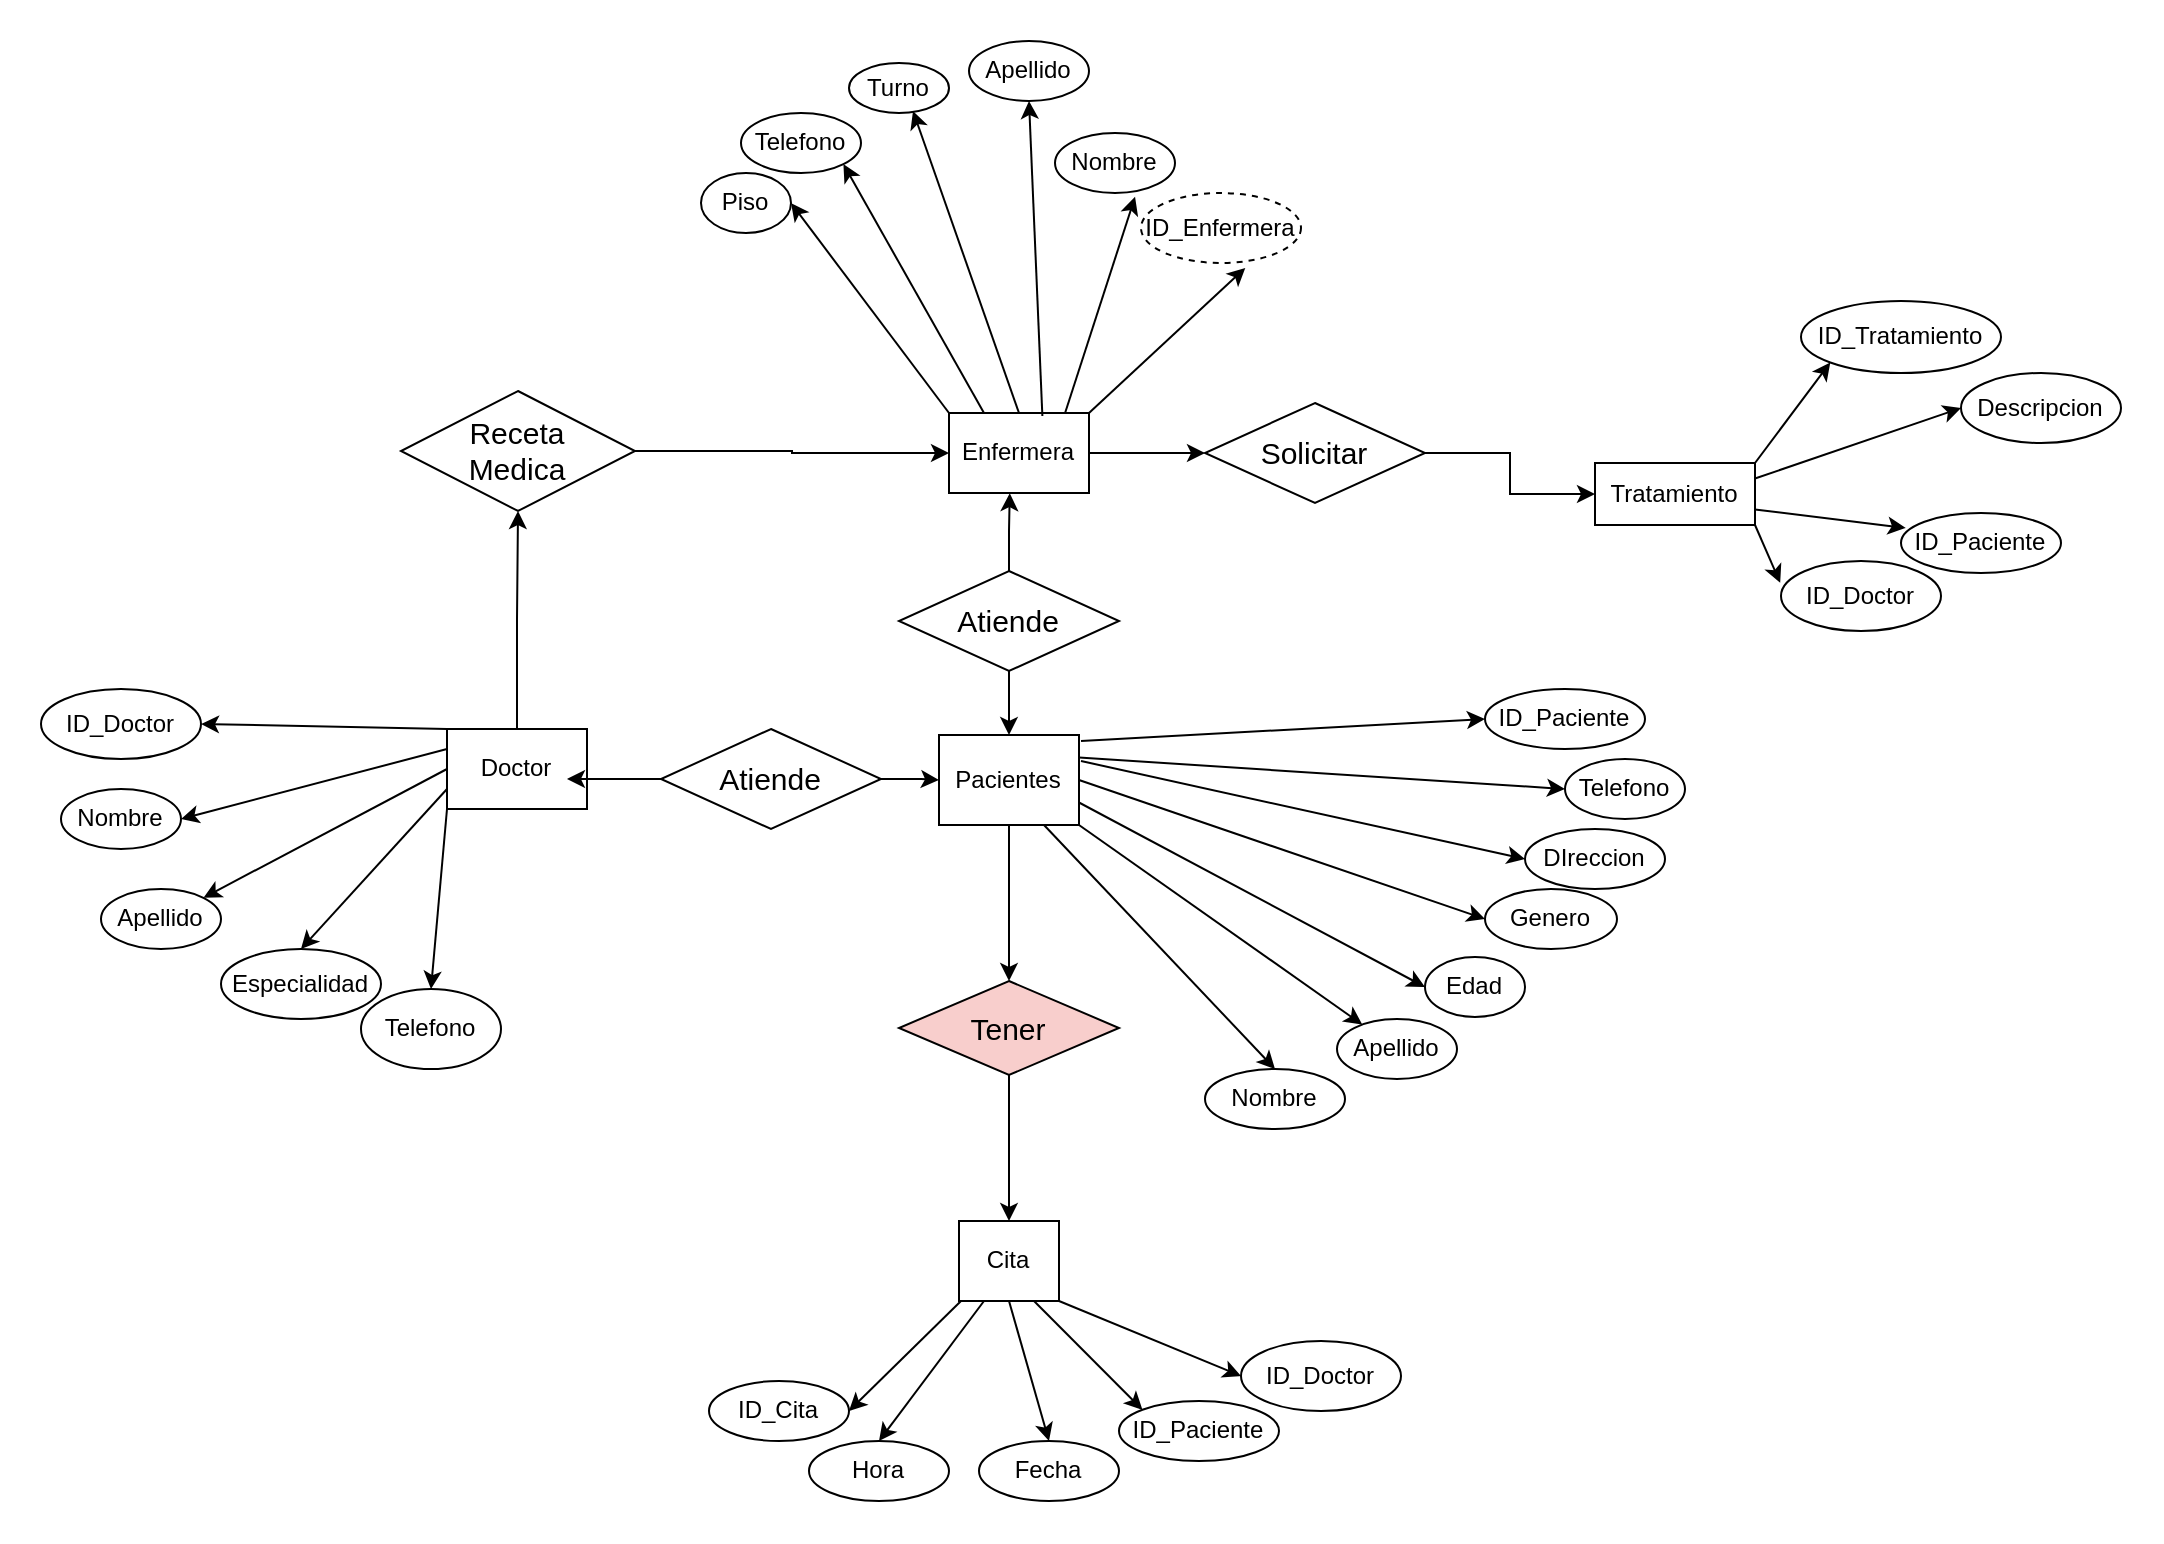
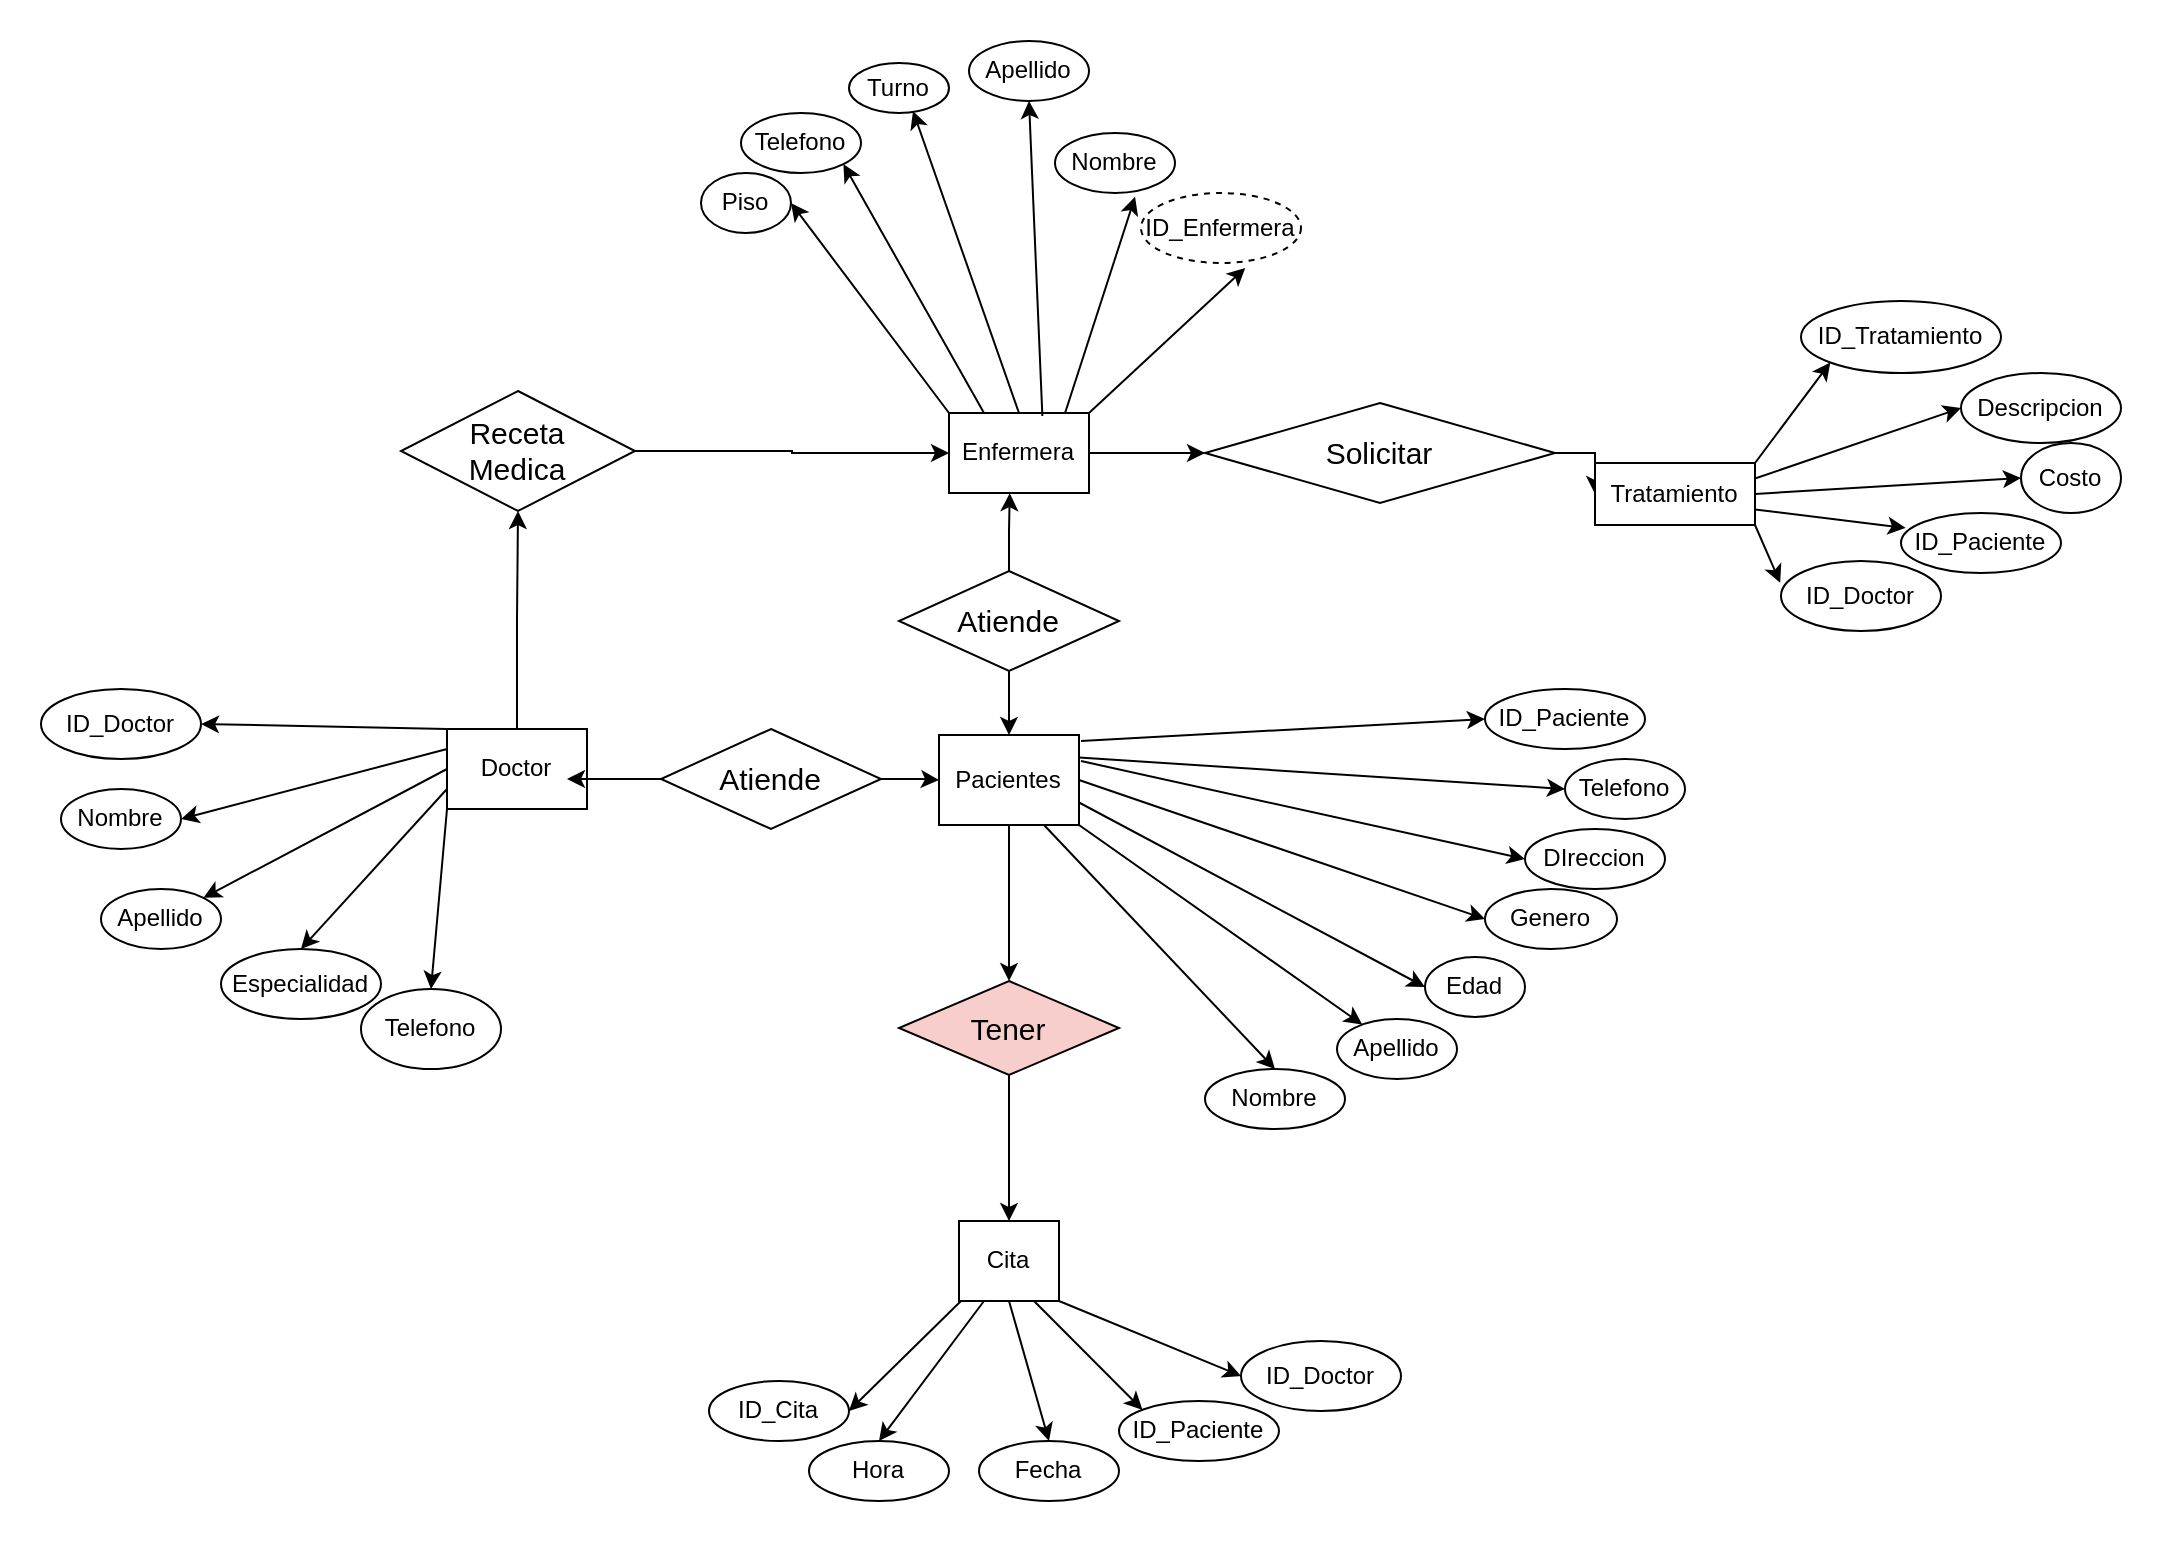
(1315, 453) -> (1380, 453)
none -> (2071, 478)
none -> (1881, 486)
